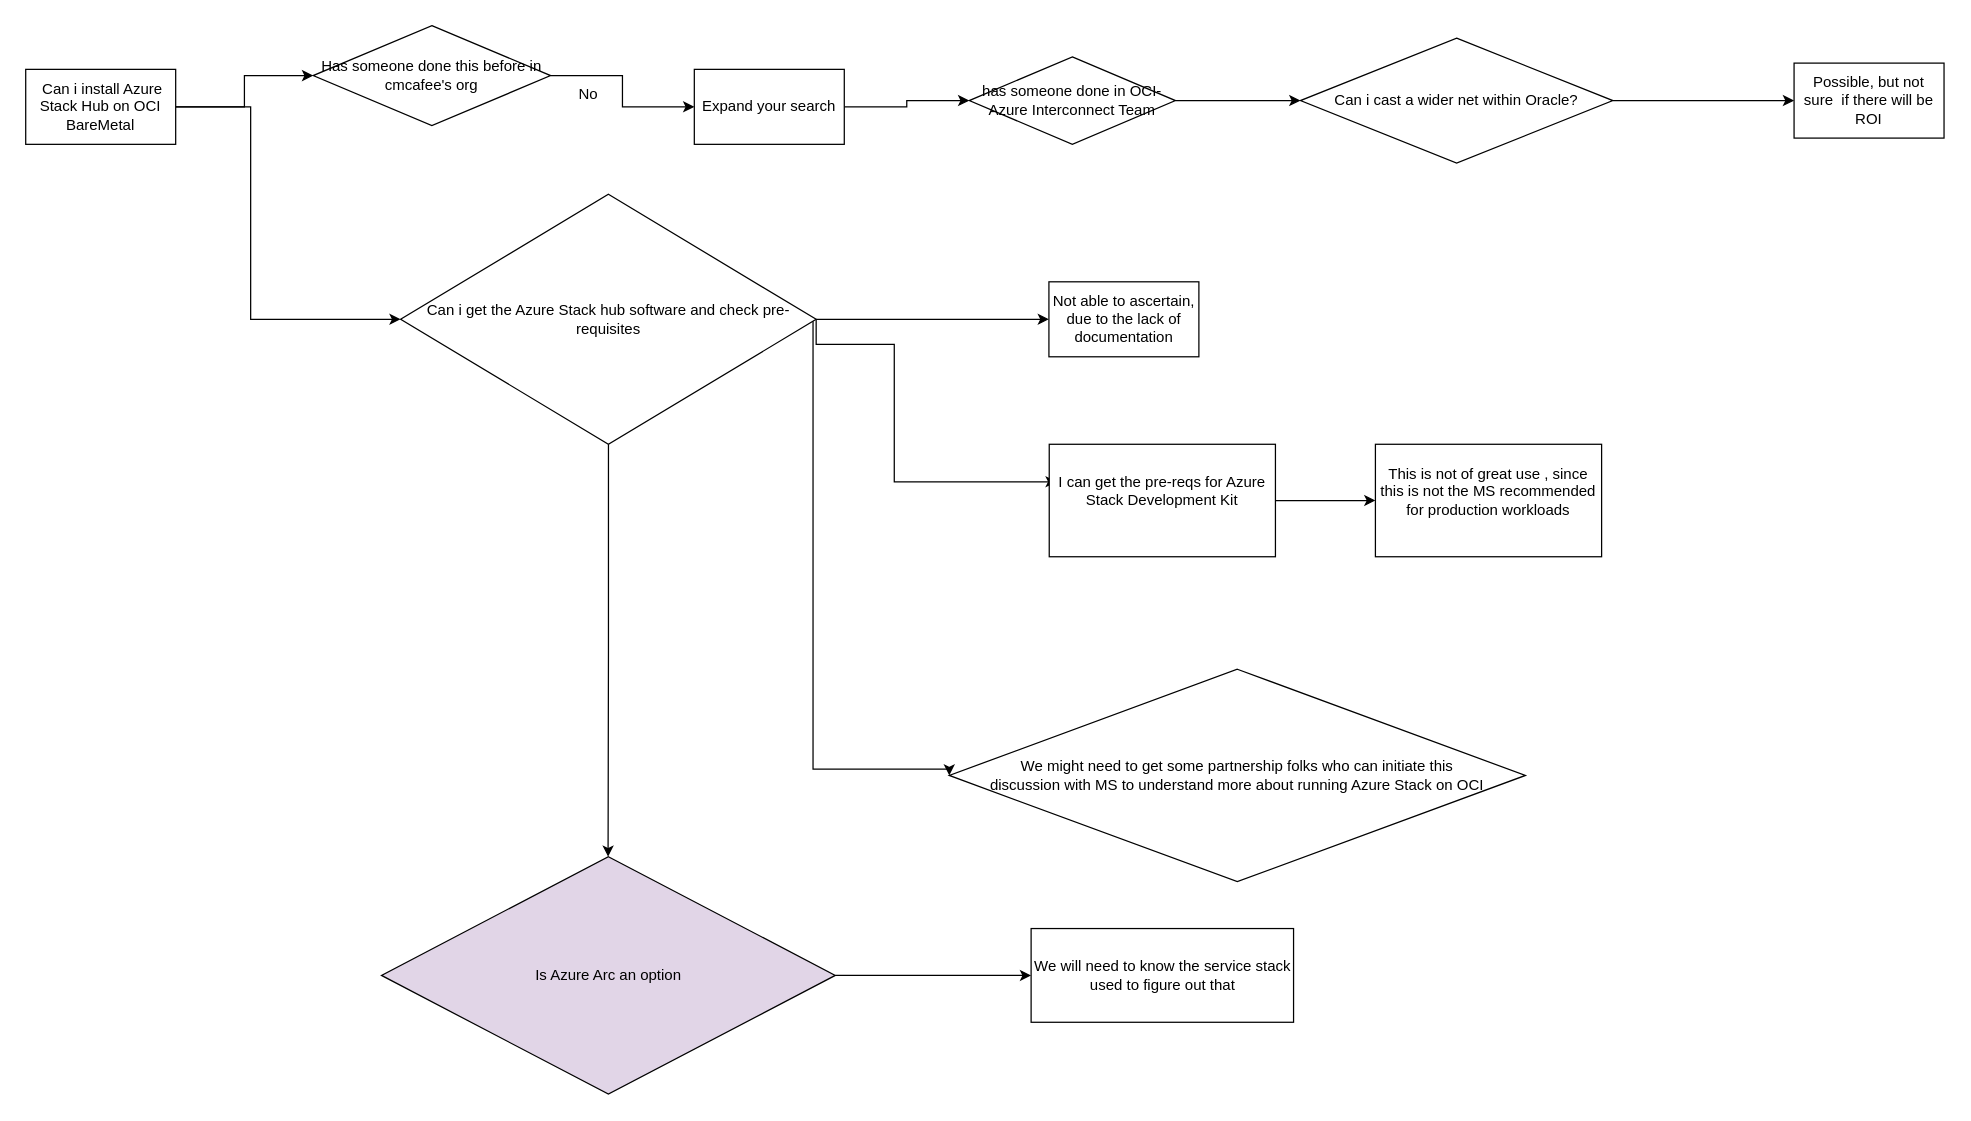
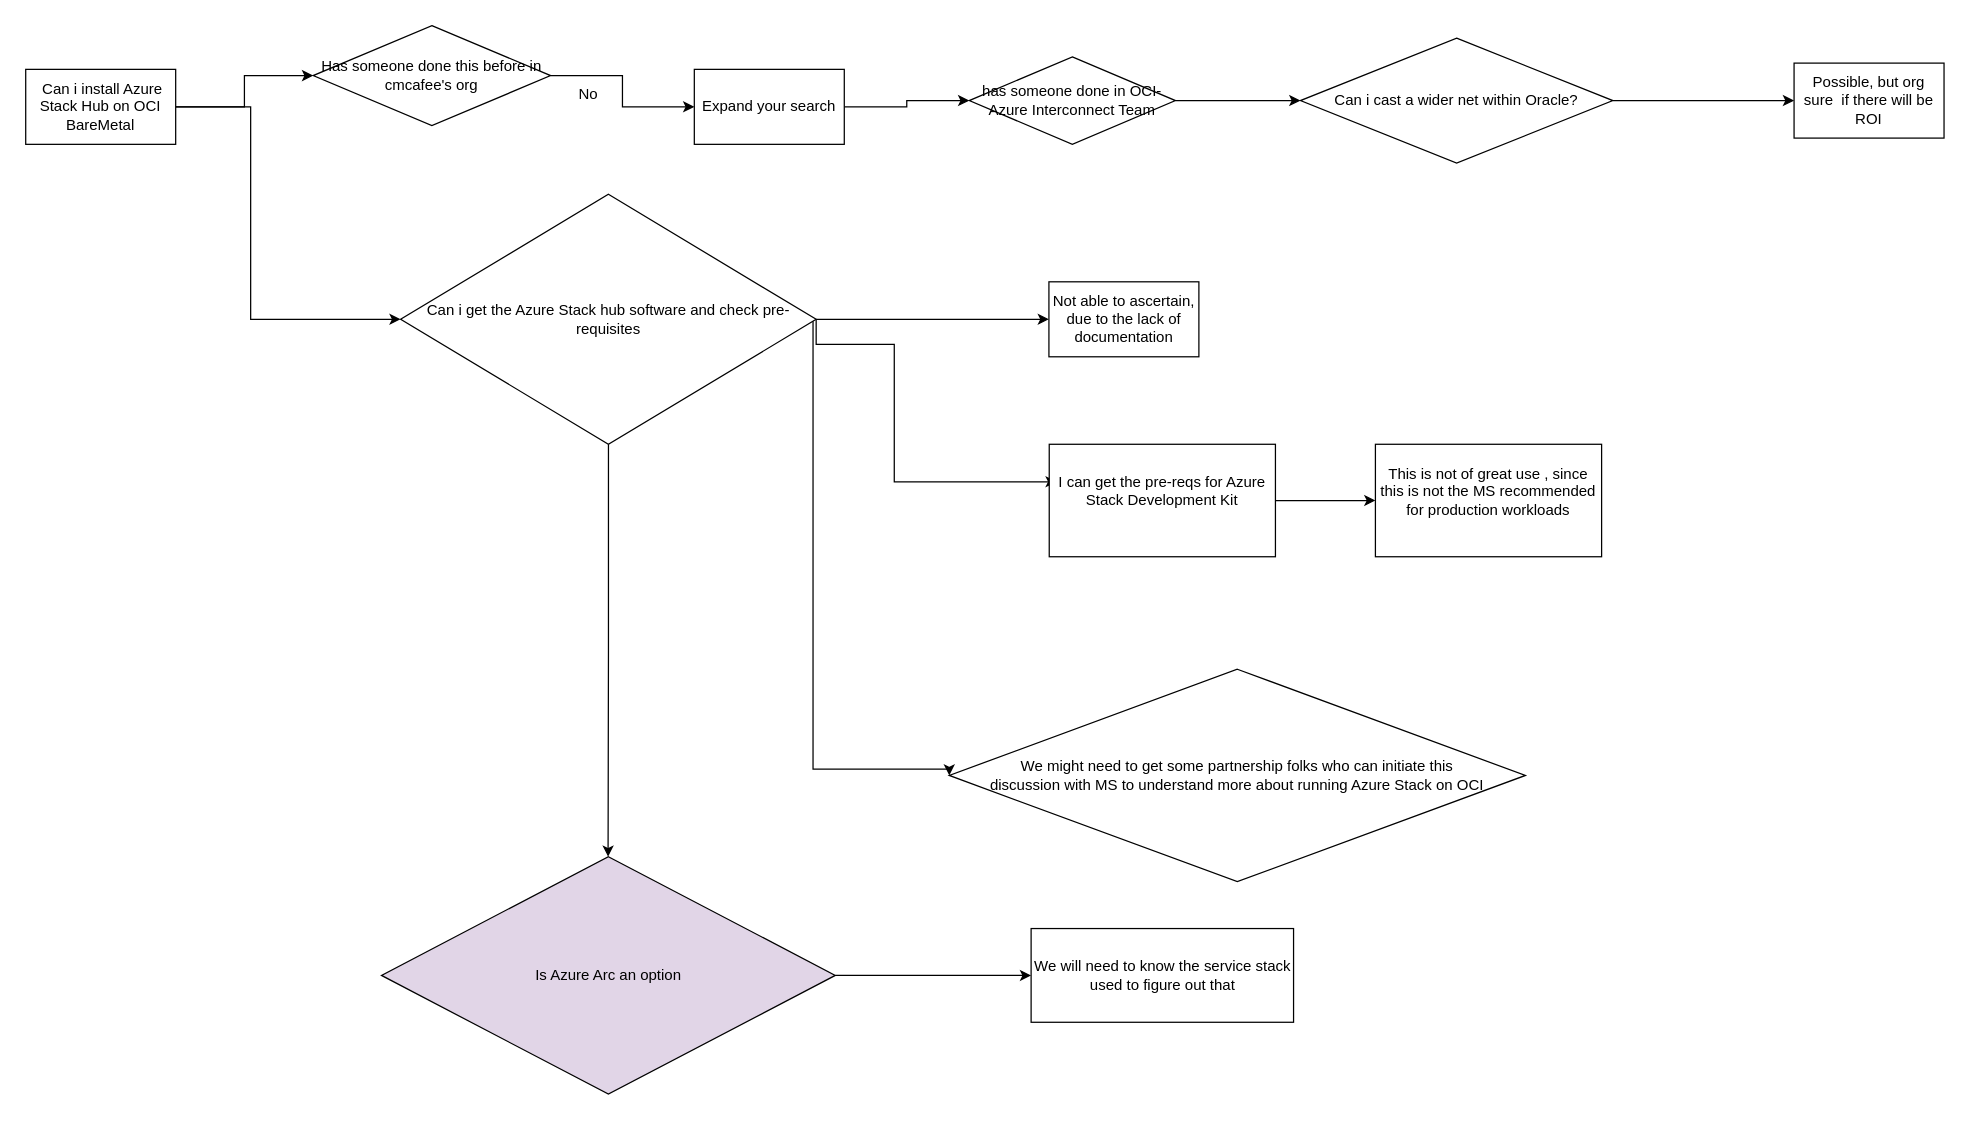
(1869, 101) -> (1869, 101)
